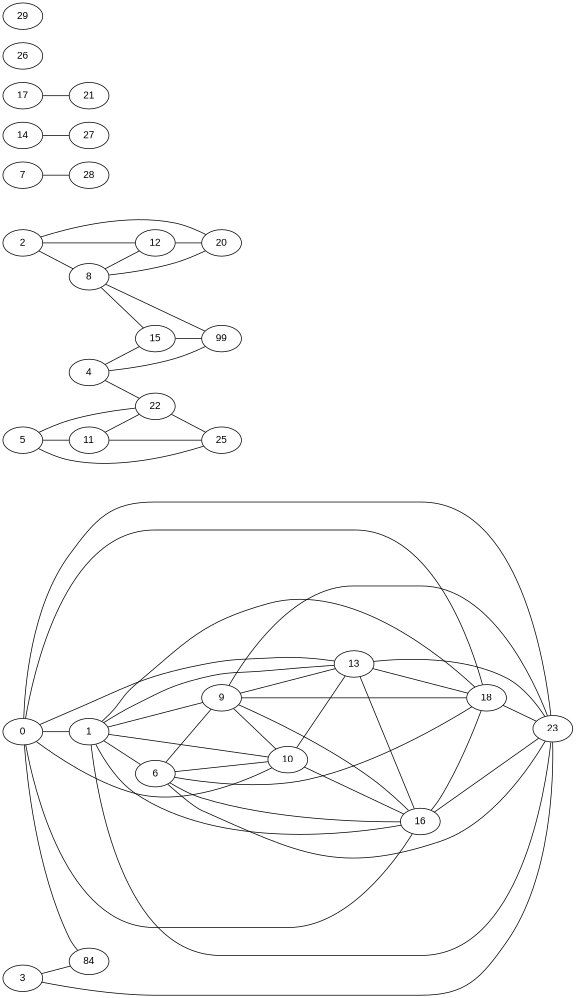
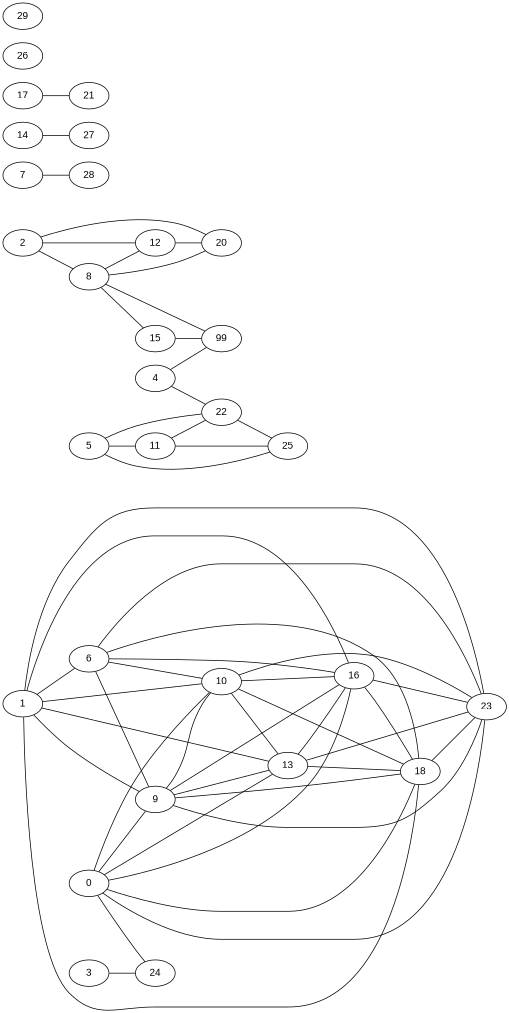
(122, 356) -> none
none -> (325, 728)
(56, 732) -> (122, 841)
(89, 961) -> (155, 973)
(388, 995) -> (359, 654)
